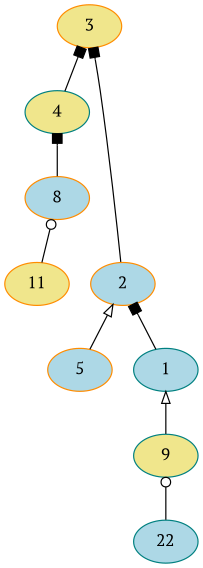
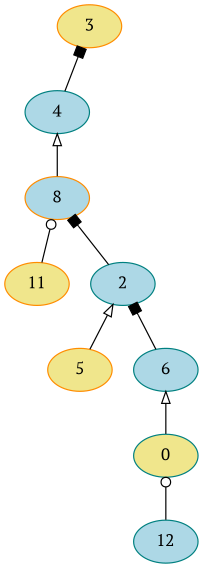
(57, 112) -> (57, 112)
(57, 161) -> (57, 161)
(109, 161) -> (94, 246)
(123, 284) -> (123, 284)
(80, 370) -> (80, 370)
(166, 370) -> (166, 370)
(166, 456) -> (166, 456)
(166, 542) -> (166, 542)
